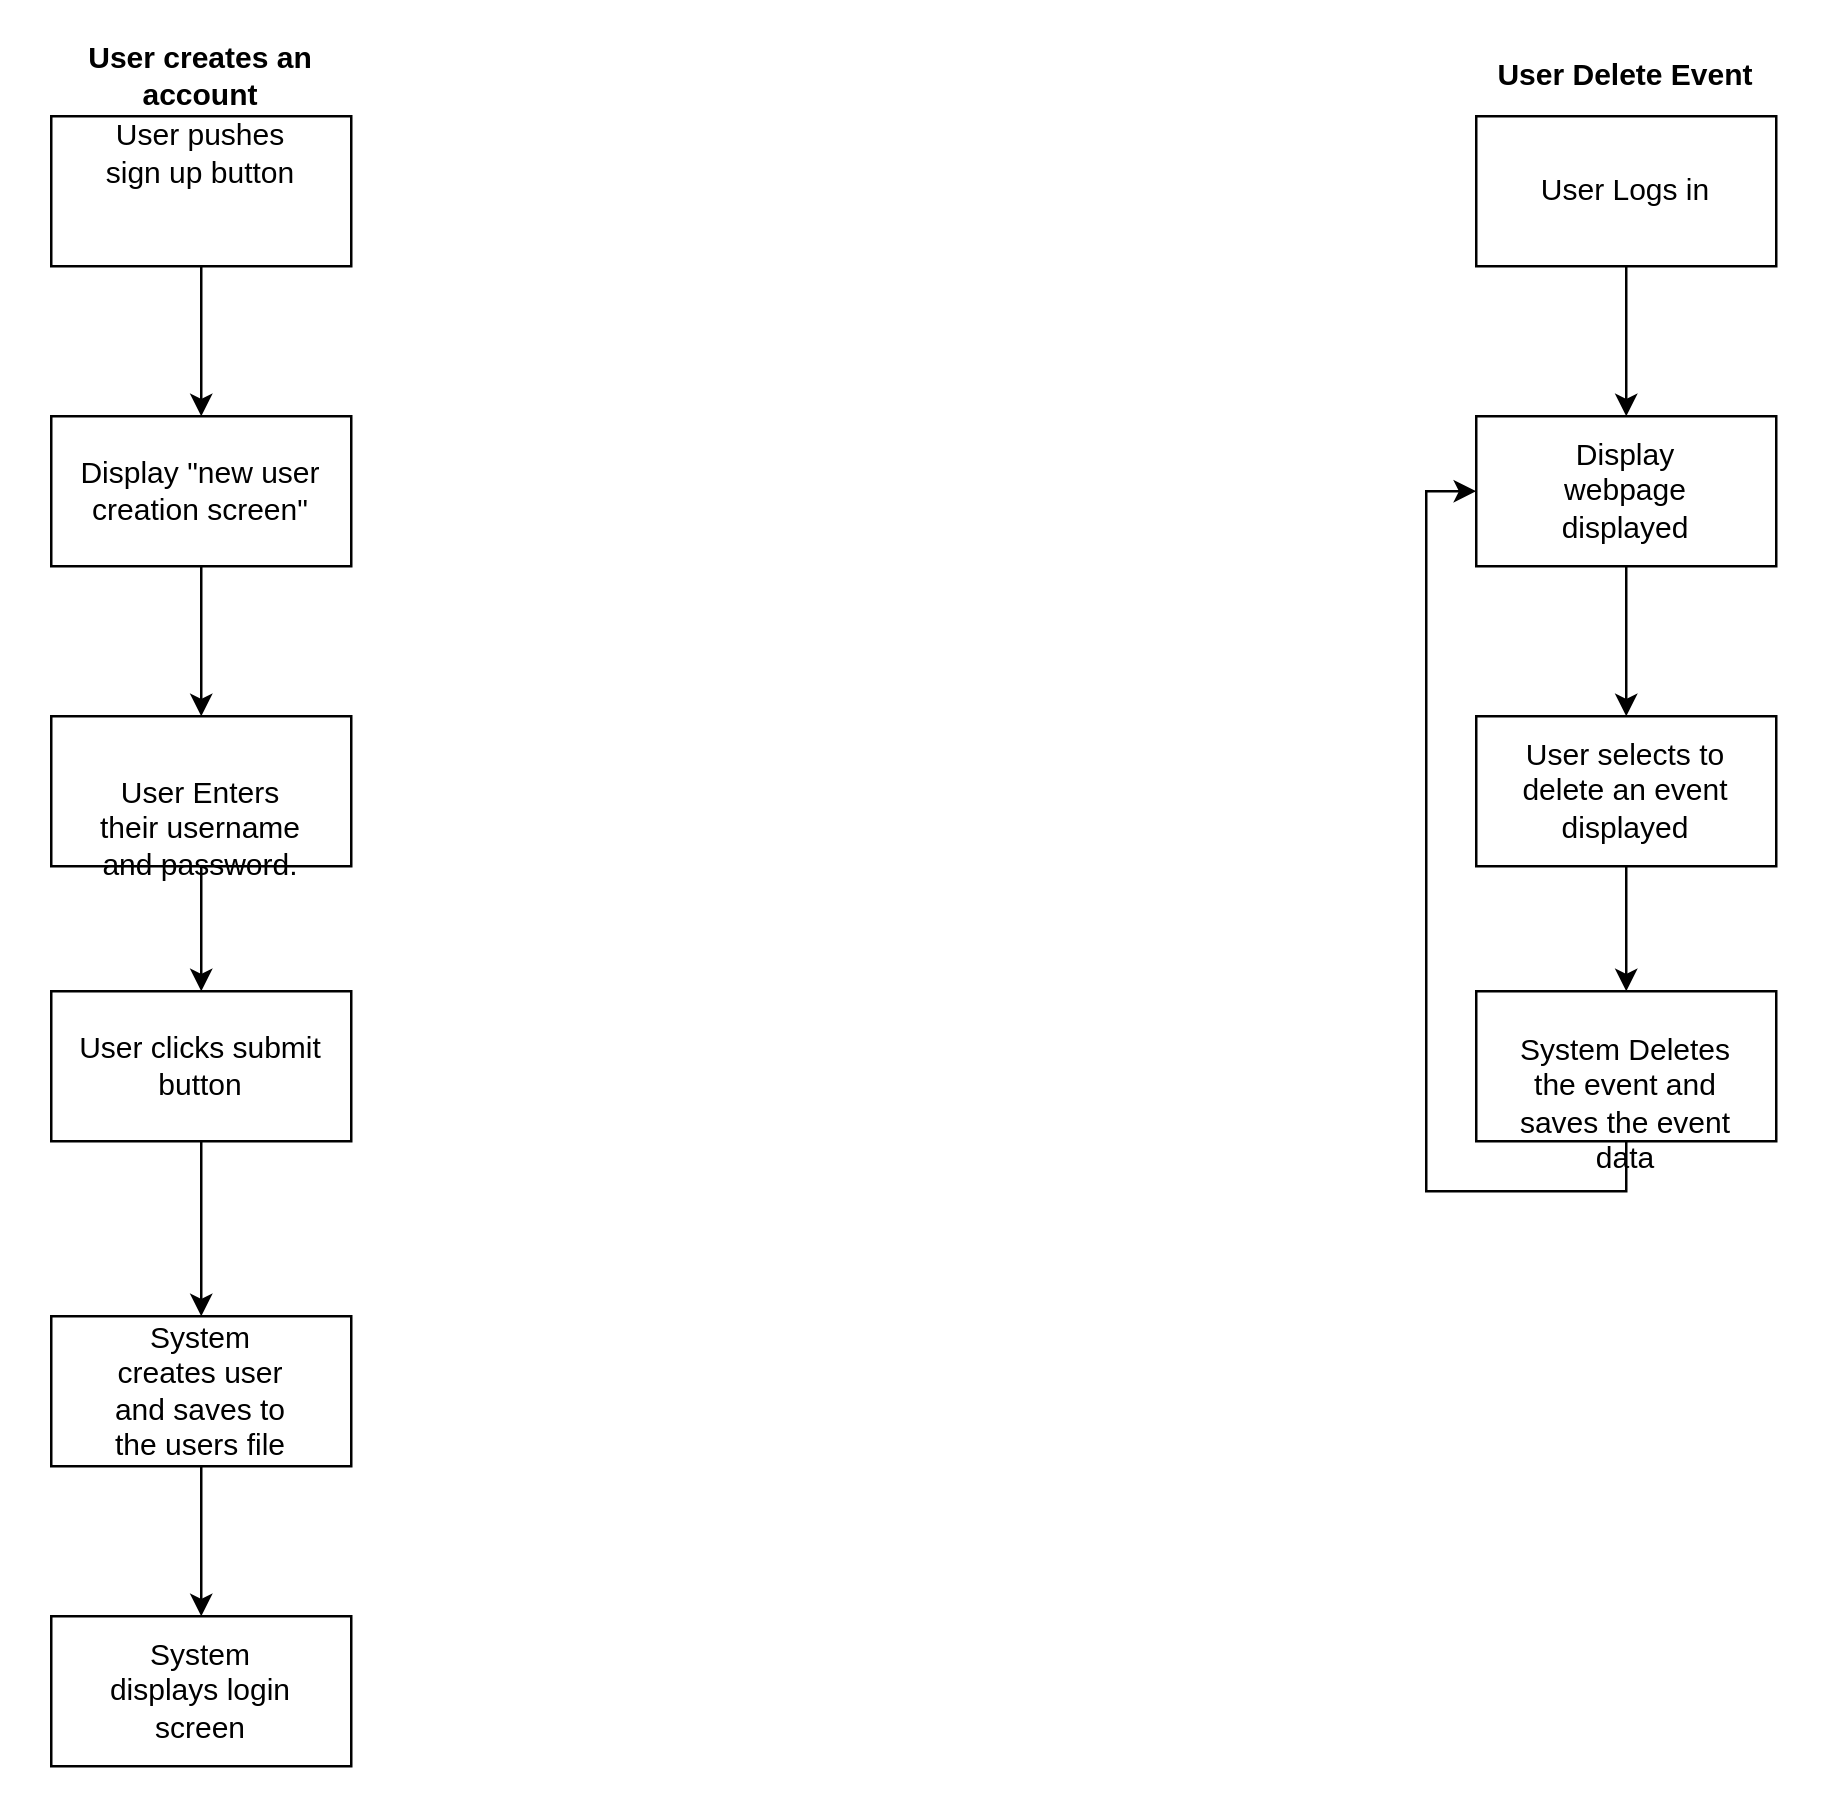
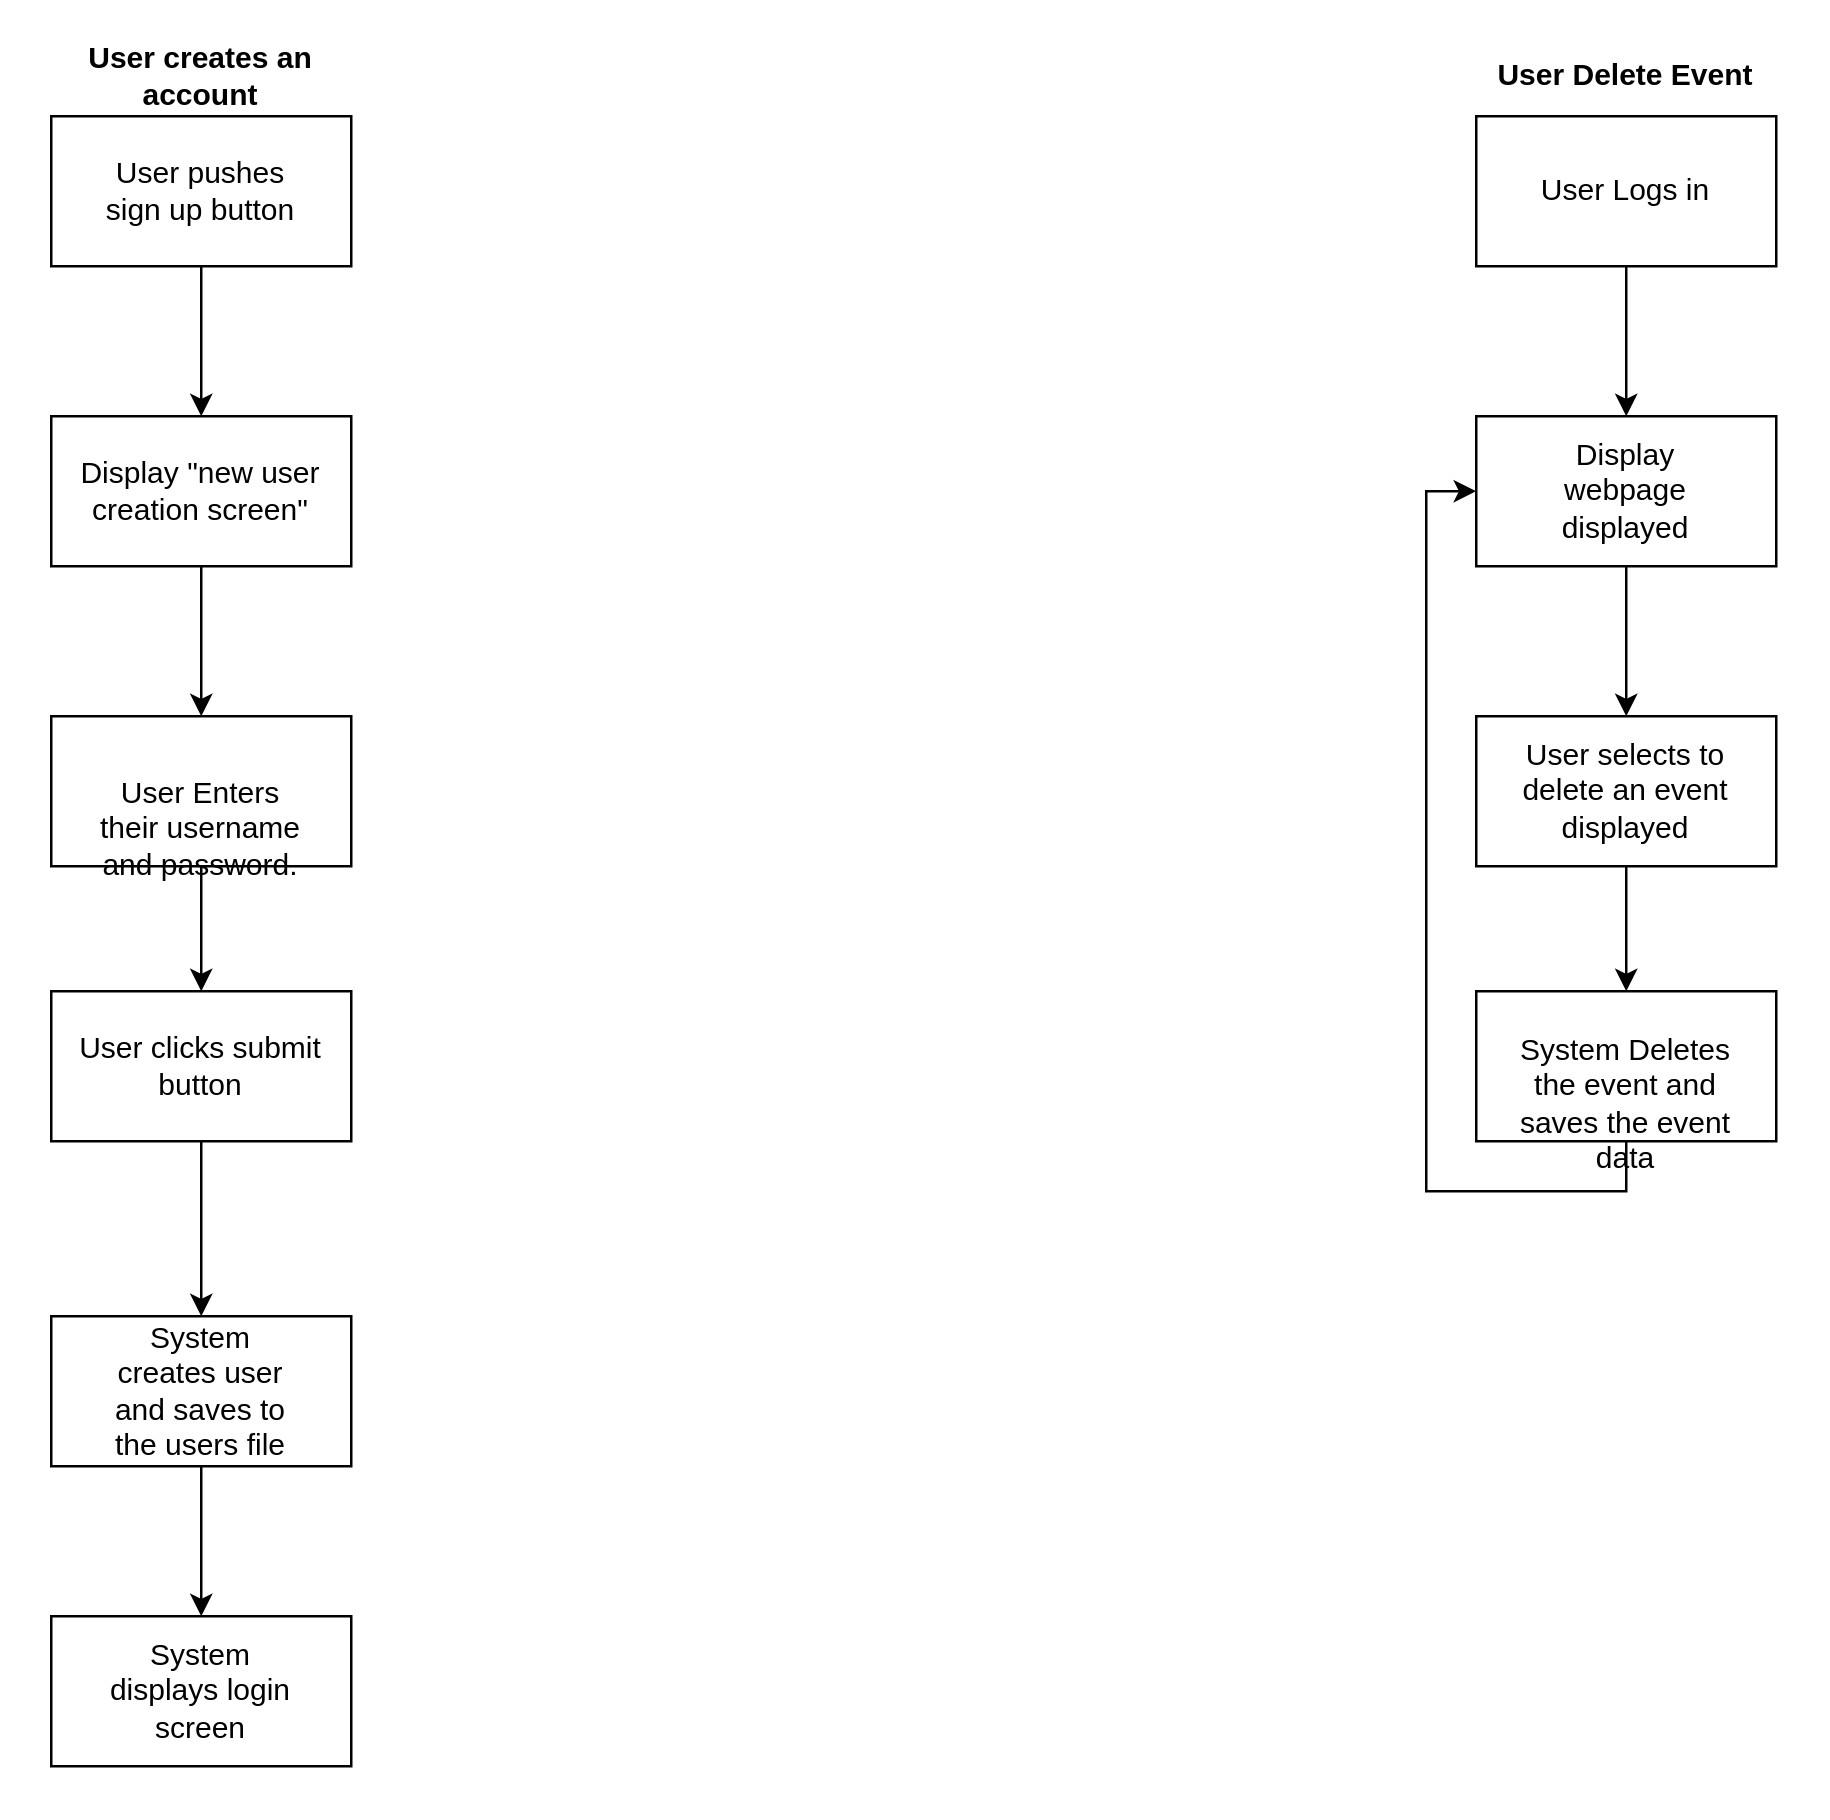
(201, 154) -> (201, 191)
